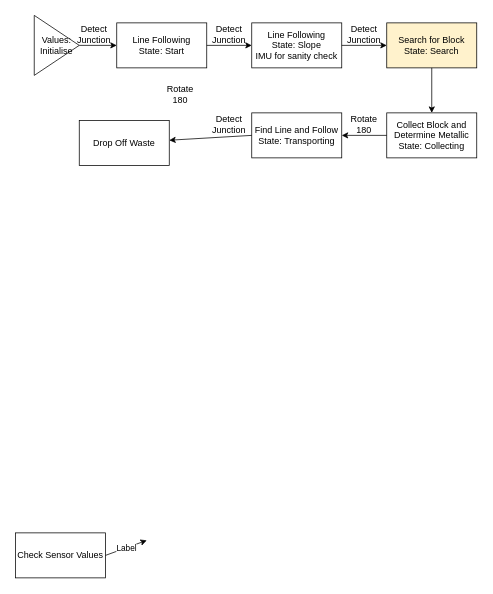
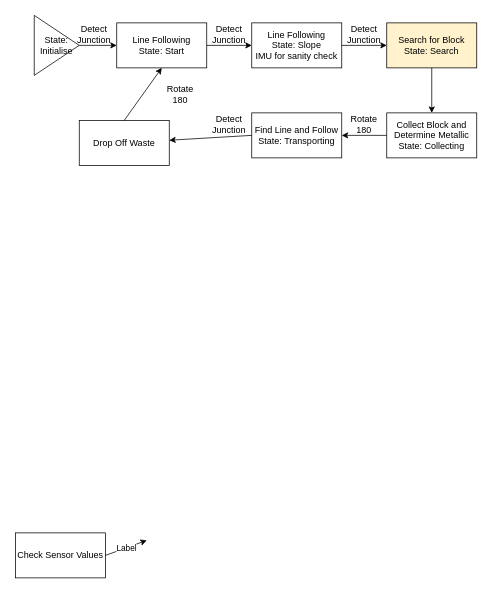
(57, 45) -> (57, 45)
none -> (141, 96)
